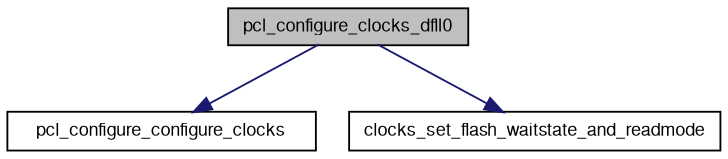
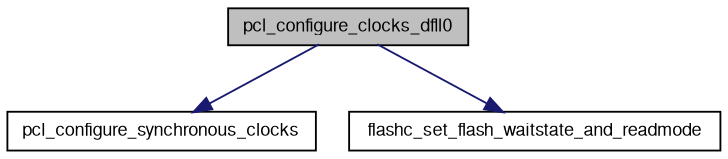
(162, 131) -> (162, 131)
(535, 131) -> (535, 131)
